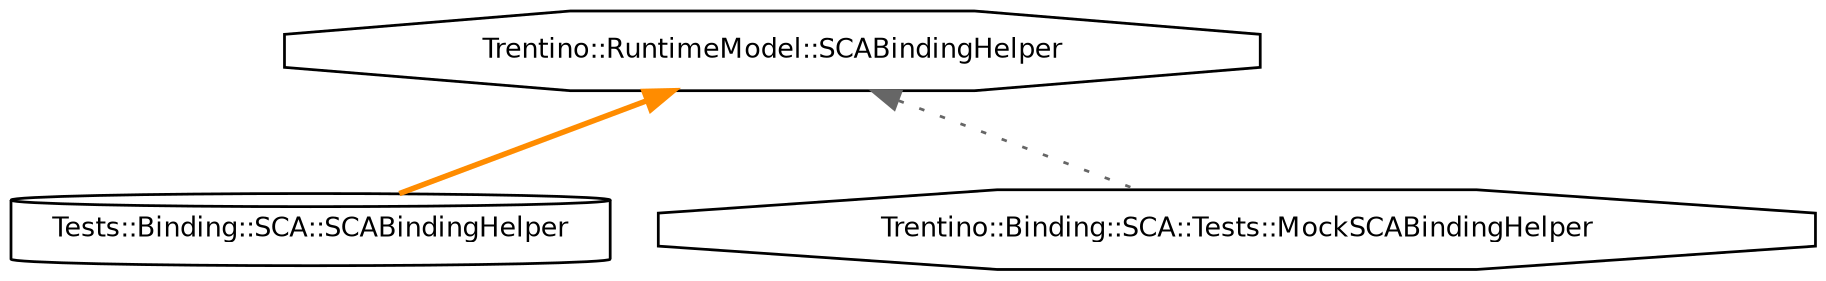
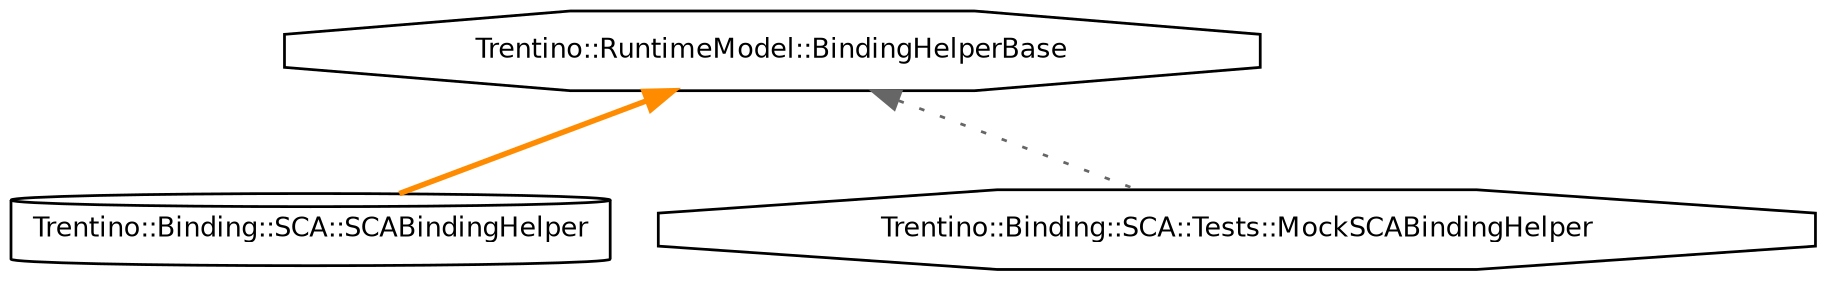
(772, 51) -> (772, 51)
(311, 230) -> (311, 230)
